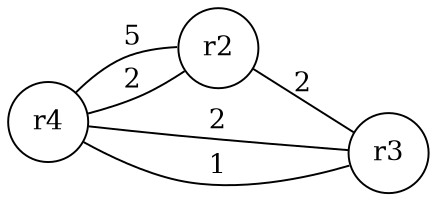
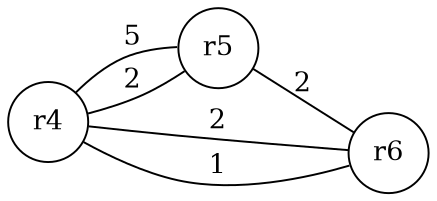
(218, 48) -> (218, 48)
(389, 153) -> (389, 153)
